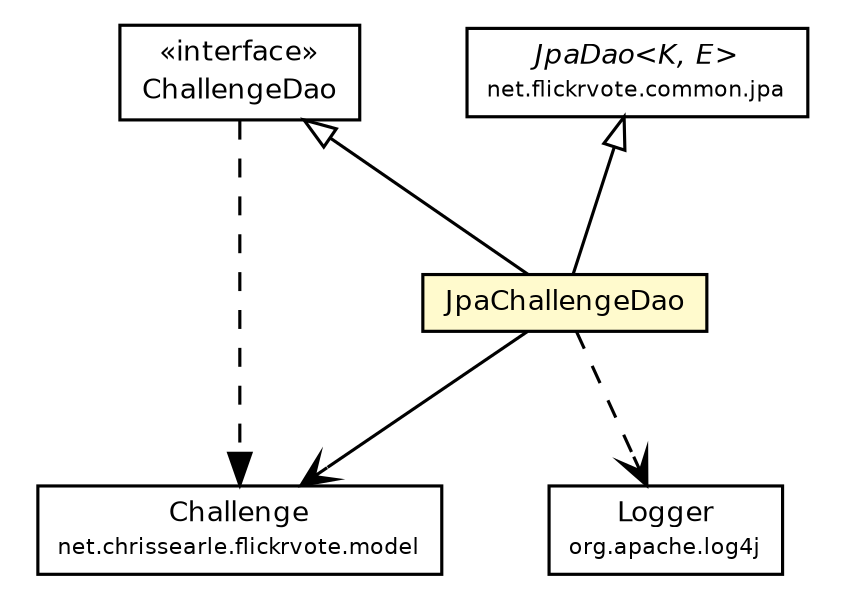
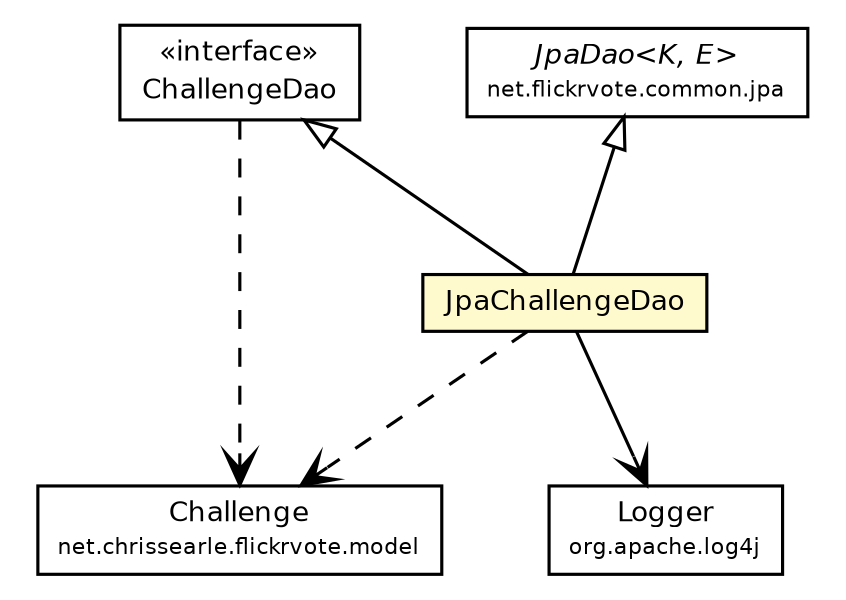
(240, 286) -> (240, 286)
(605, 394) -> (605, 394)
(428, 399) -> (428, 399)
